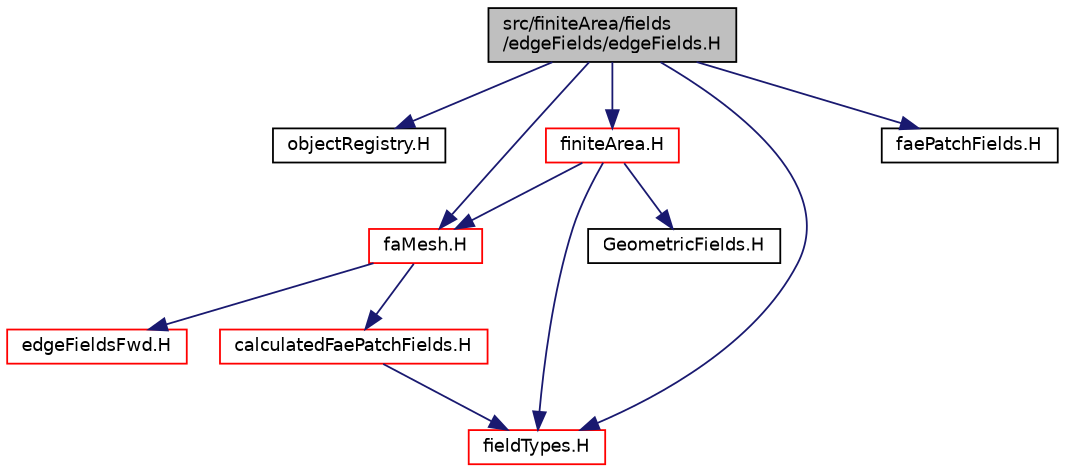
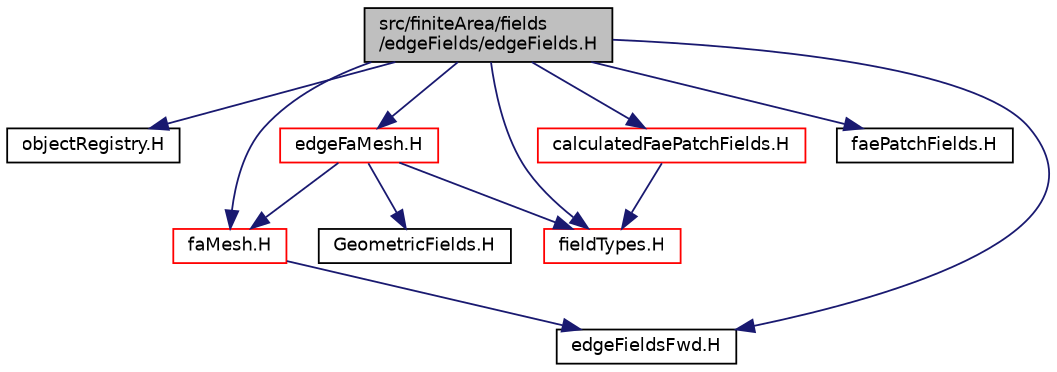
none -> (1016, 117)
(612, 145) -> (359, 145)
(395, 289) -> (580, 90)
(97, 347) -> (646, 347)
